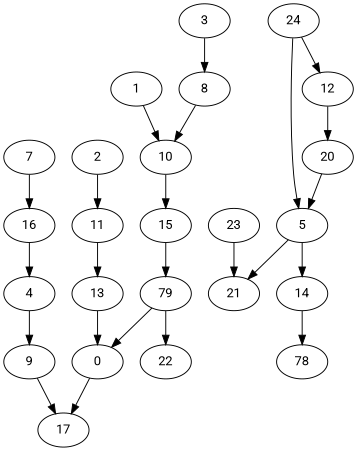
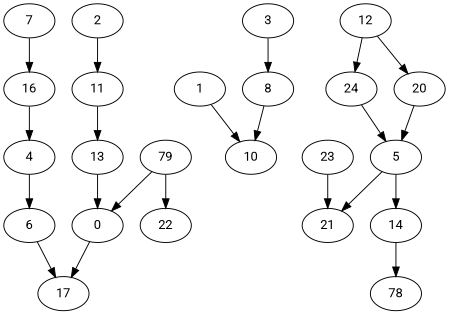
(309, 51) -> (360, 50)
(166, 225) -> none
(29, 362) -> (29, 225)
